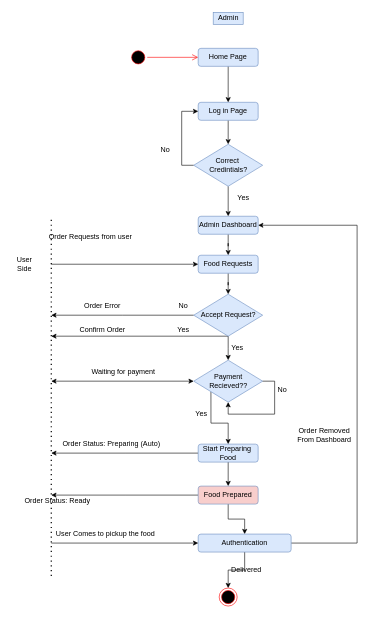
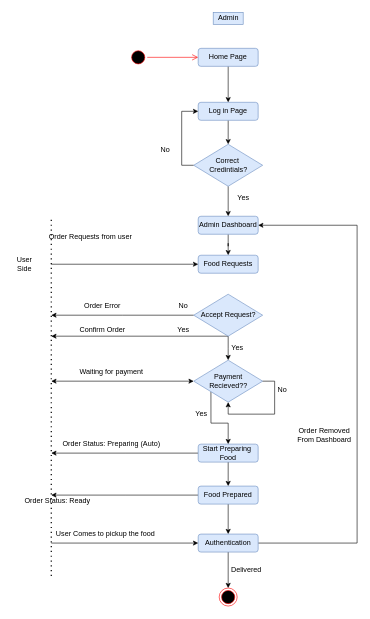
(228, 282) -> none
(123, 372) -> (111, 372)
(228, 495) -> (228, 495)
(245, 543) -> (228, 543)
